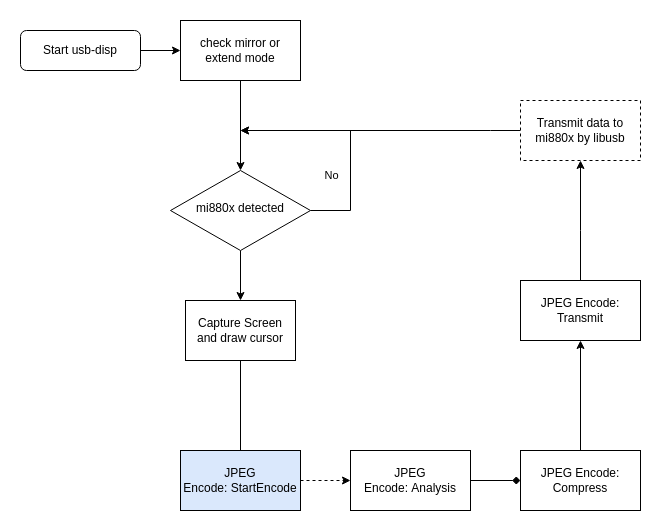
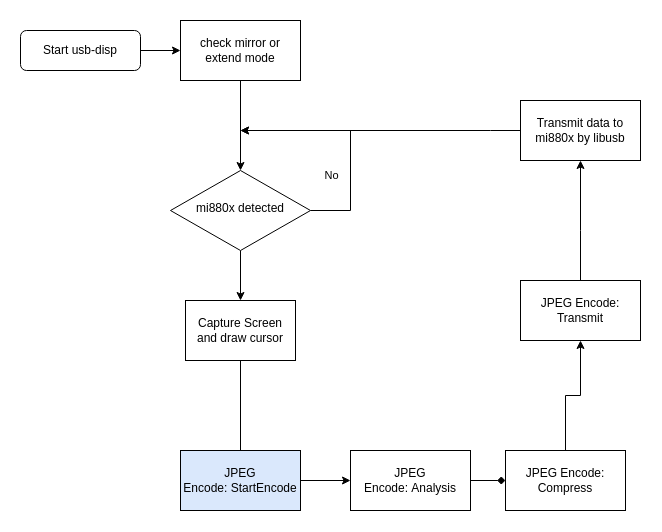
(581, 131) -> (581, 131)
(323, 481) -> (323, 481)
(581, 481) -> (566, 481)
